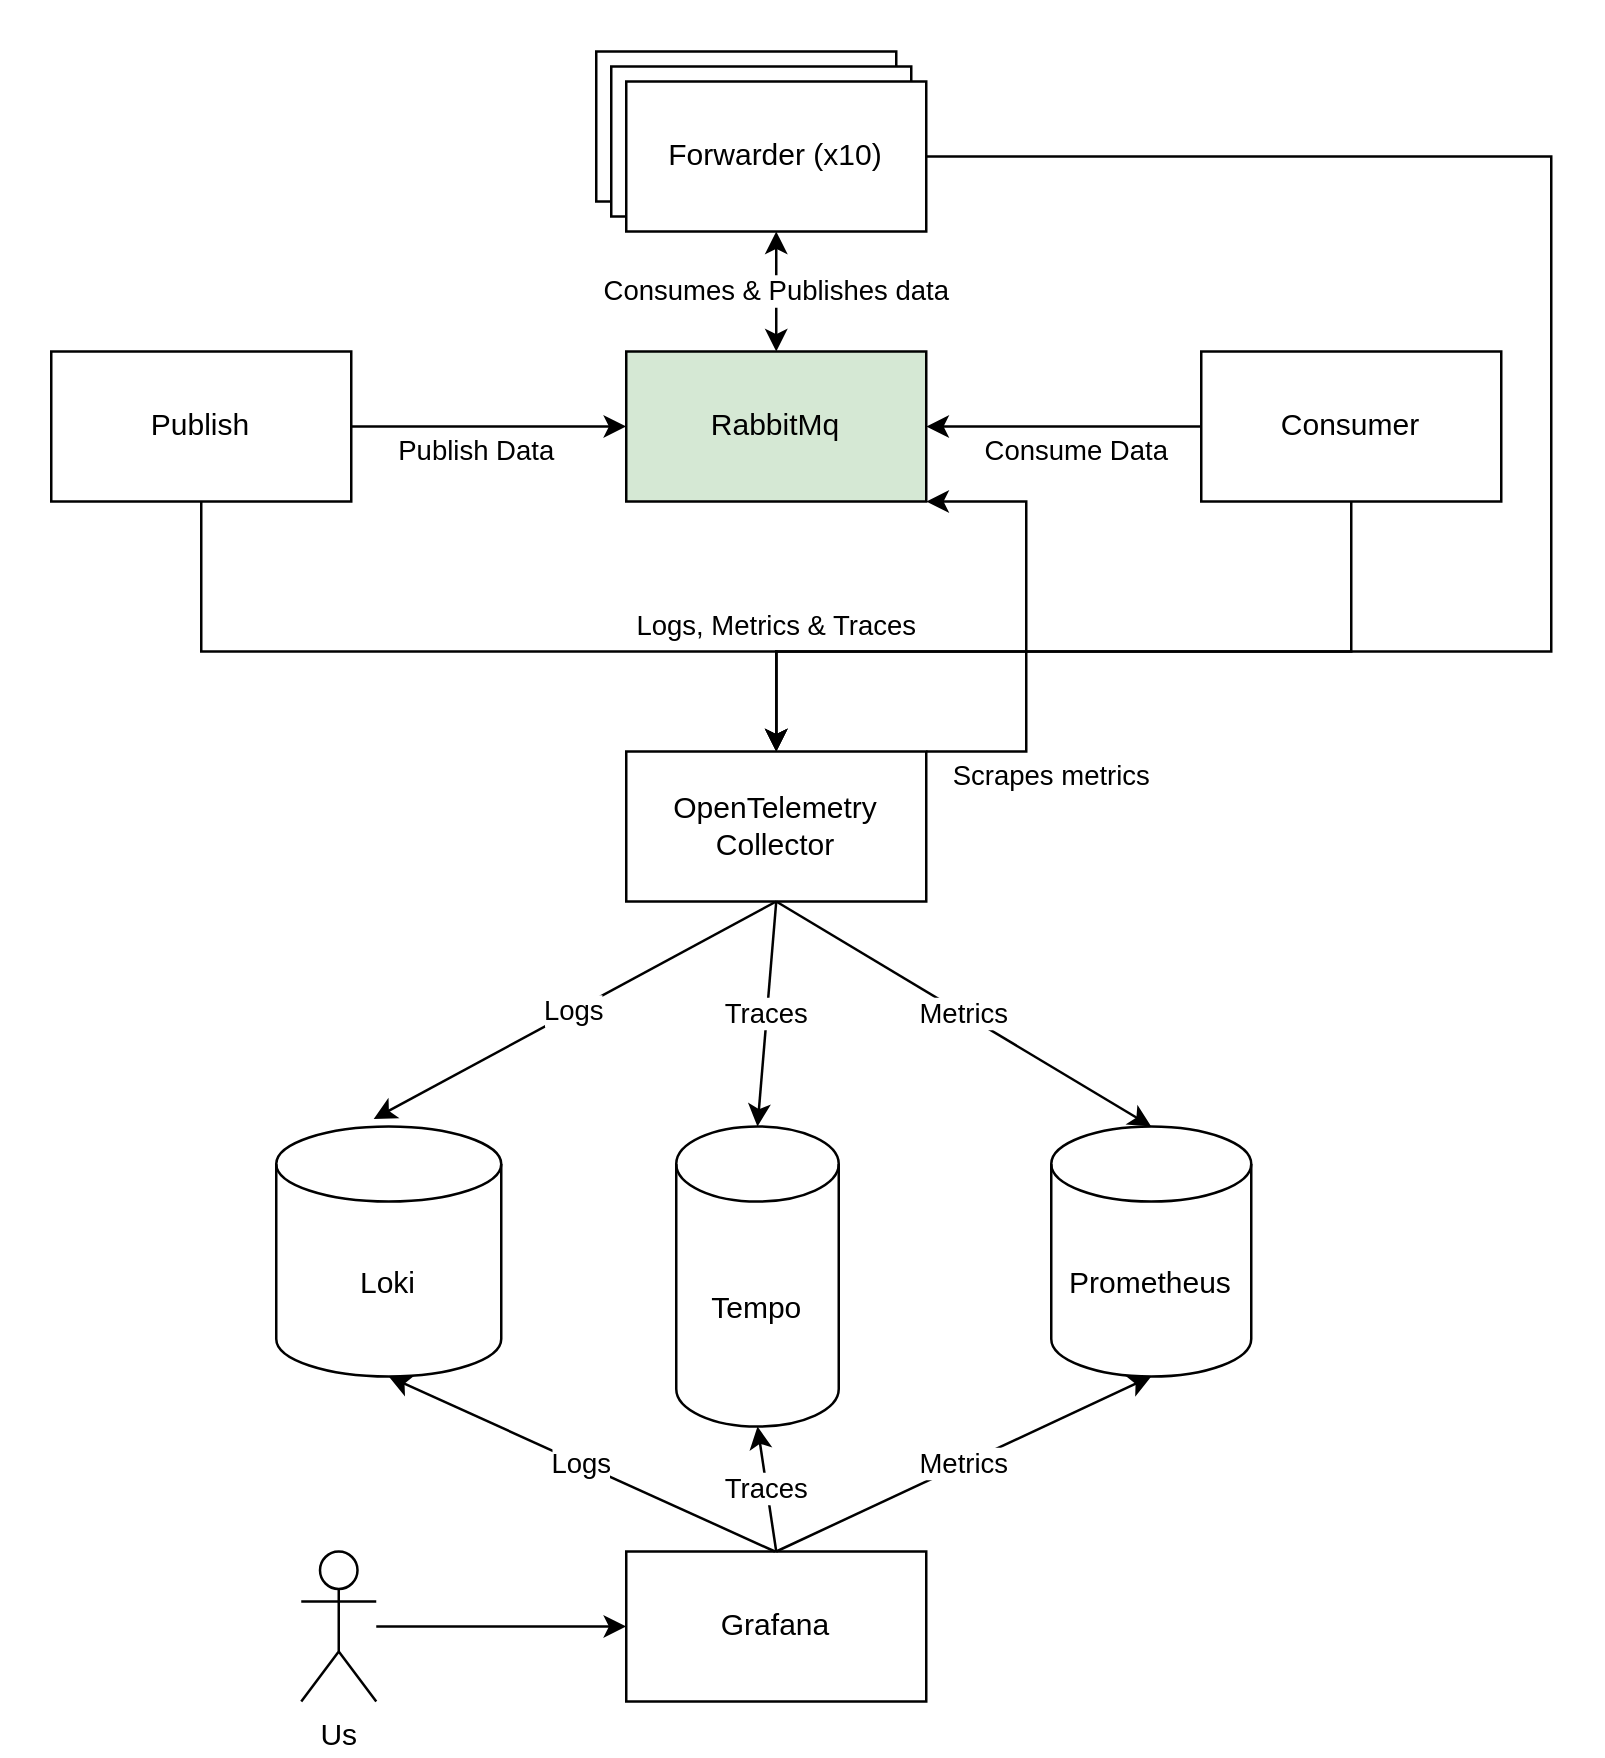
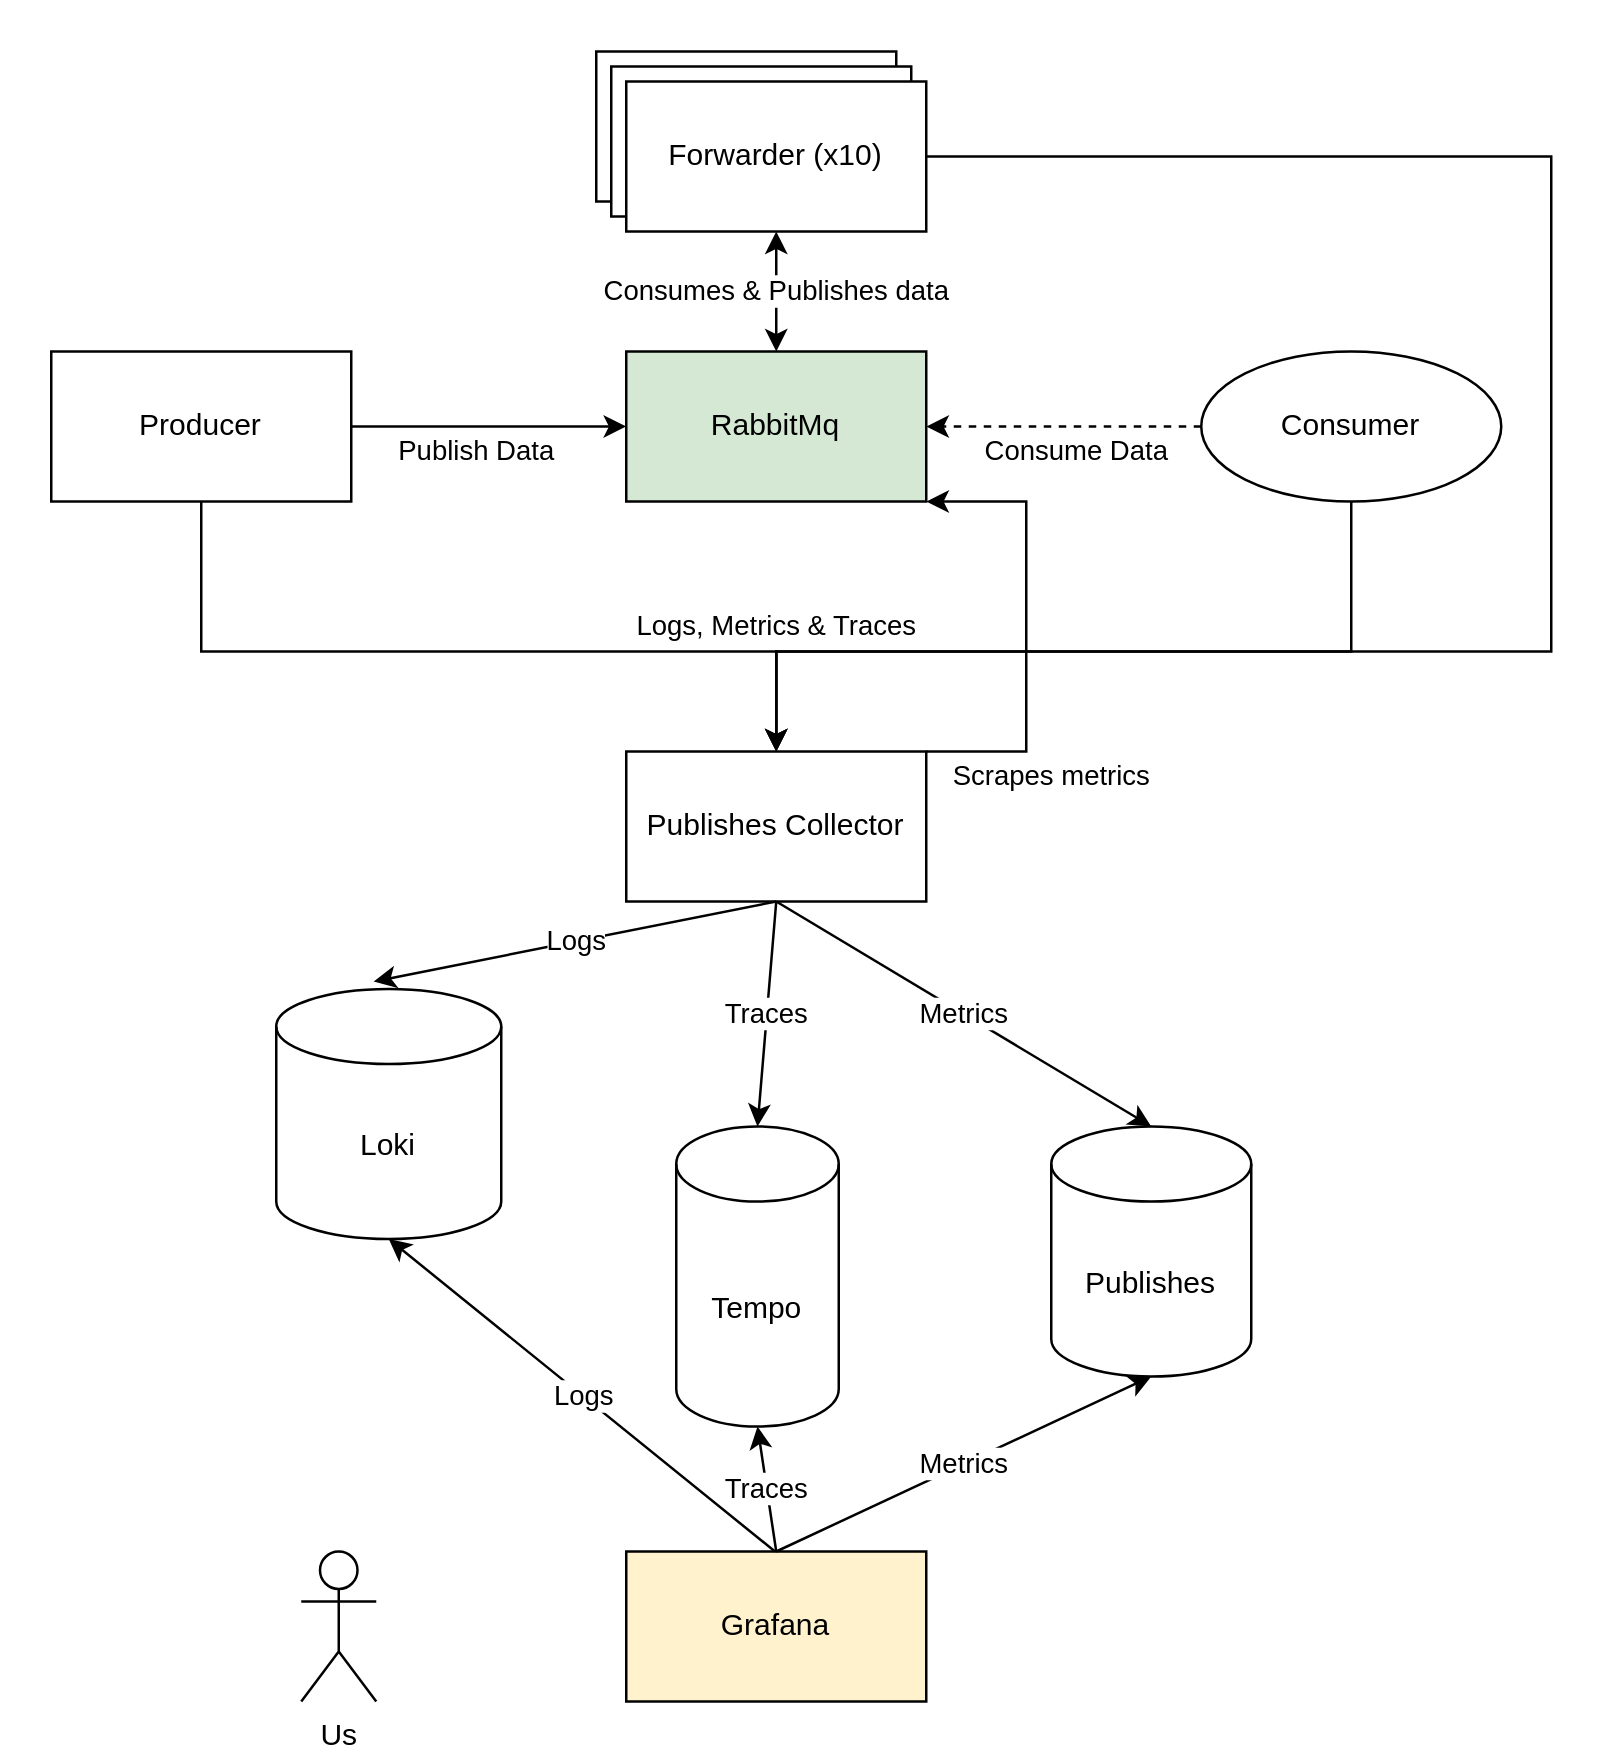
(201, 426) -> (201, 426)
(1070, 426) -> (1070, 426)
(1351, 426) -> (1351, 426)
(776, 826) -> (776, 826)
(389, 1251) -> (389, 1114)
(1151, 1284) -> (1151, 1284)
(493, 1626) -> none
(776, 1626) -> (776, 1626)
